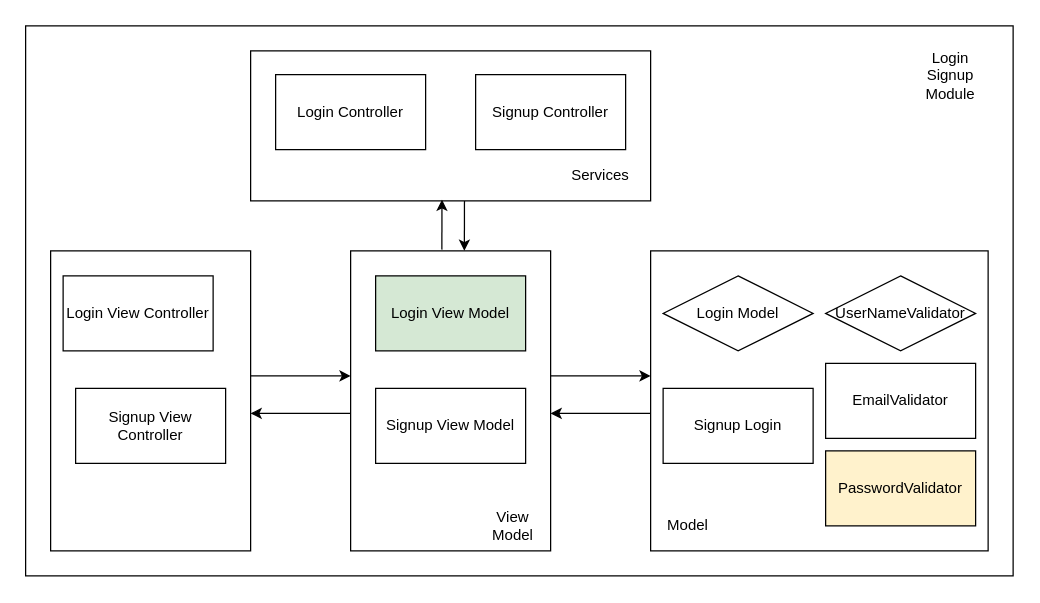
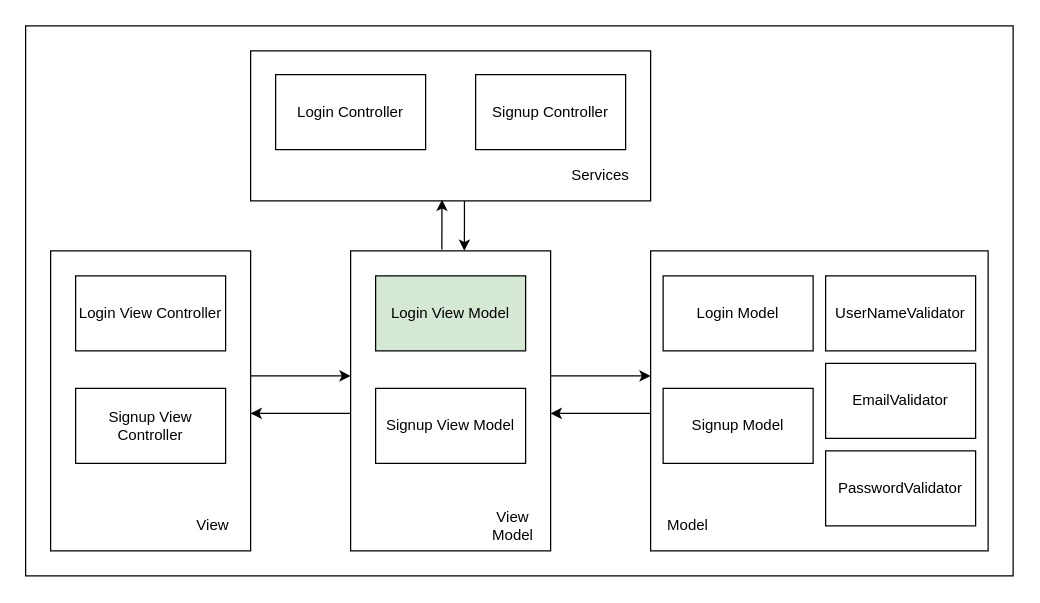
(951, 76) -> none
(138, 313) -> (151, 313)
(738, 313) -> (738, 313)
(901, 313) -> (901, 313)
(738, 426) -> (738, 426)
(901, 488) -> (901, 488)
none -> (213, 526)
